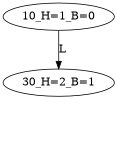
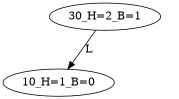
(59, 46) -> (84, 47)
